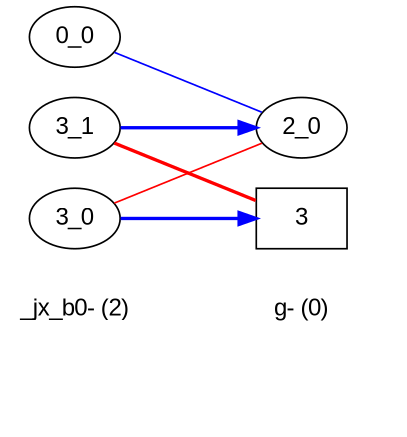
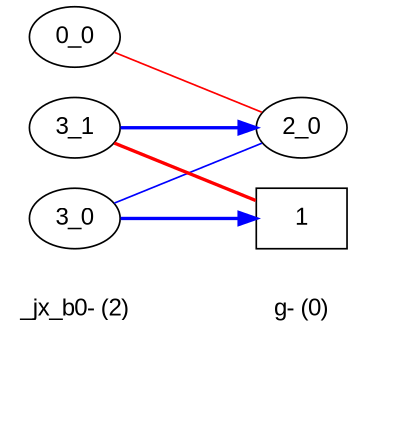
(188, 82) -> (188, 82)
(203, 167) -> (203, 167)
(302, 218) -> (302, 218)
